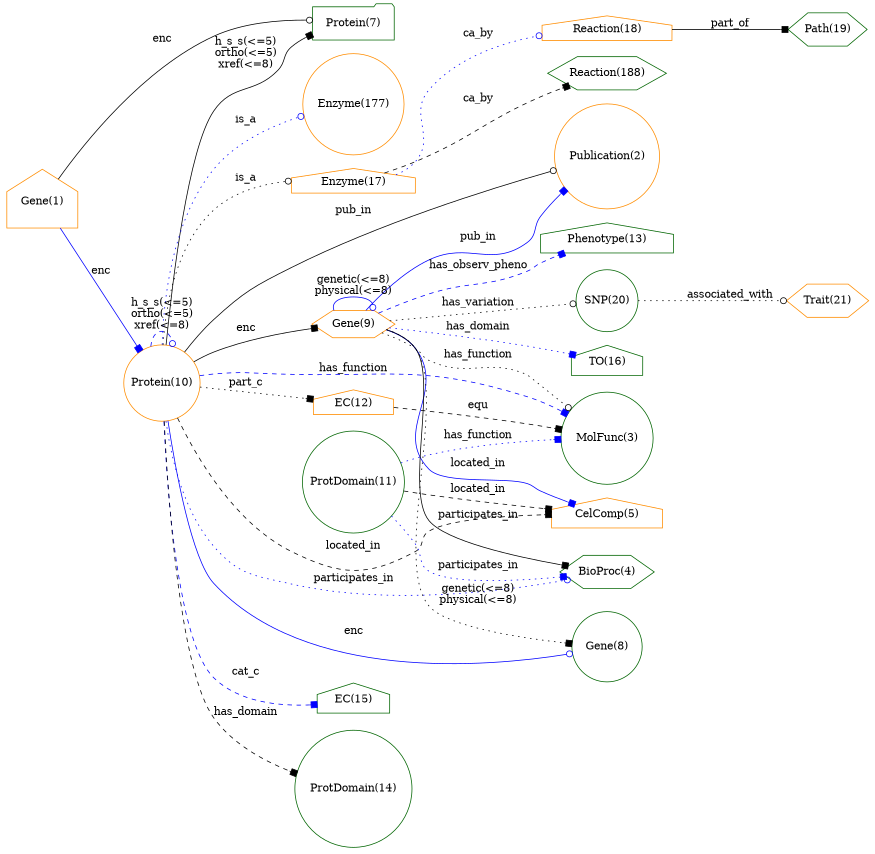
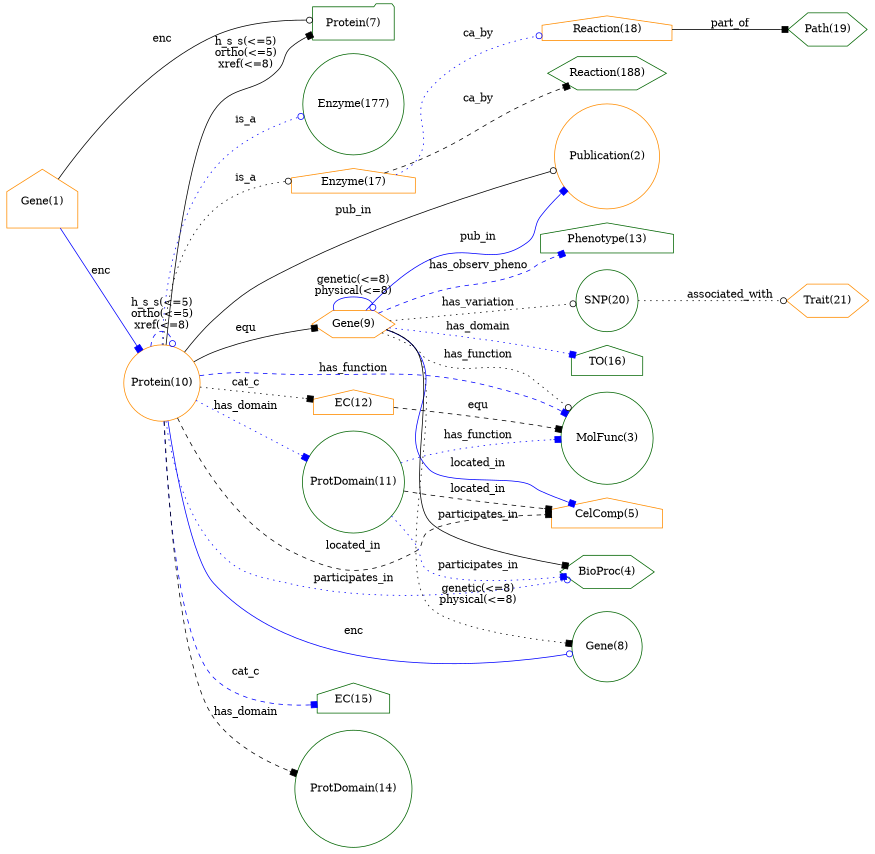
(353, 104) -> (353, 104)
(246, 328) -> (246, 328)
(246, 383) -> (246, 383)
none -> (249, 428)
